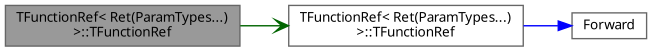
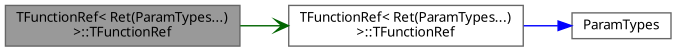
(609, 26) -> (622, 26)
